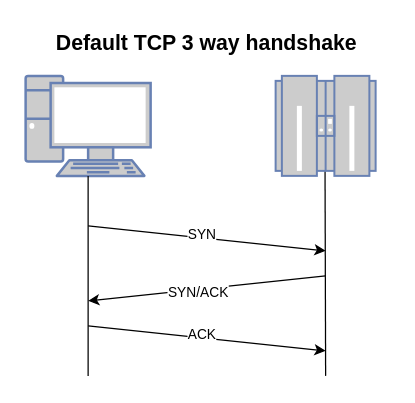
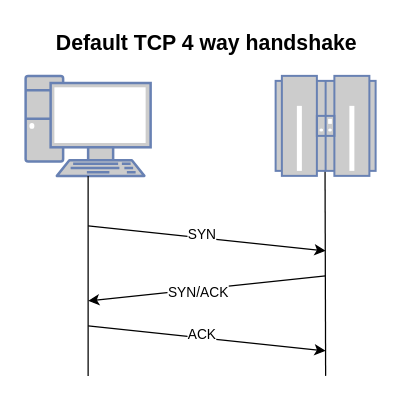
(207, 44) -> (207, 44)
